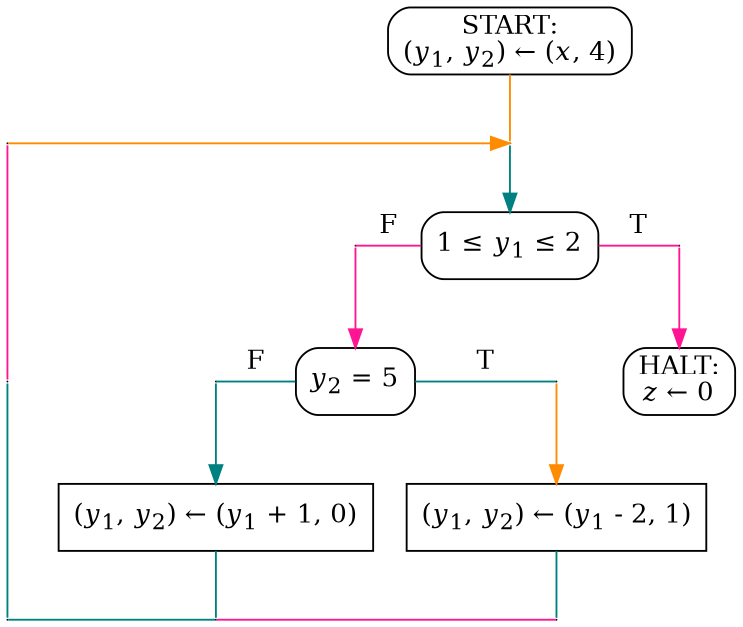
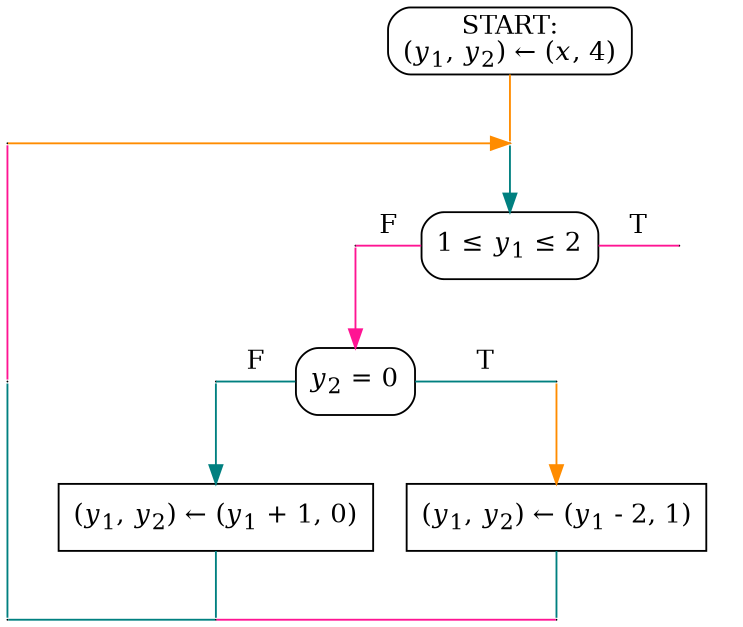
(371, 379) -> (371, 379)
(679, 382) -> none
